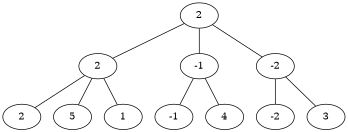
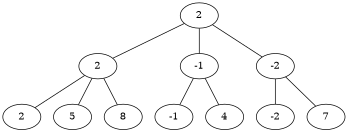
(123, 117) -> (123, 117)
(326, 117) -> (326, 117)
